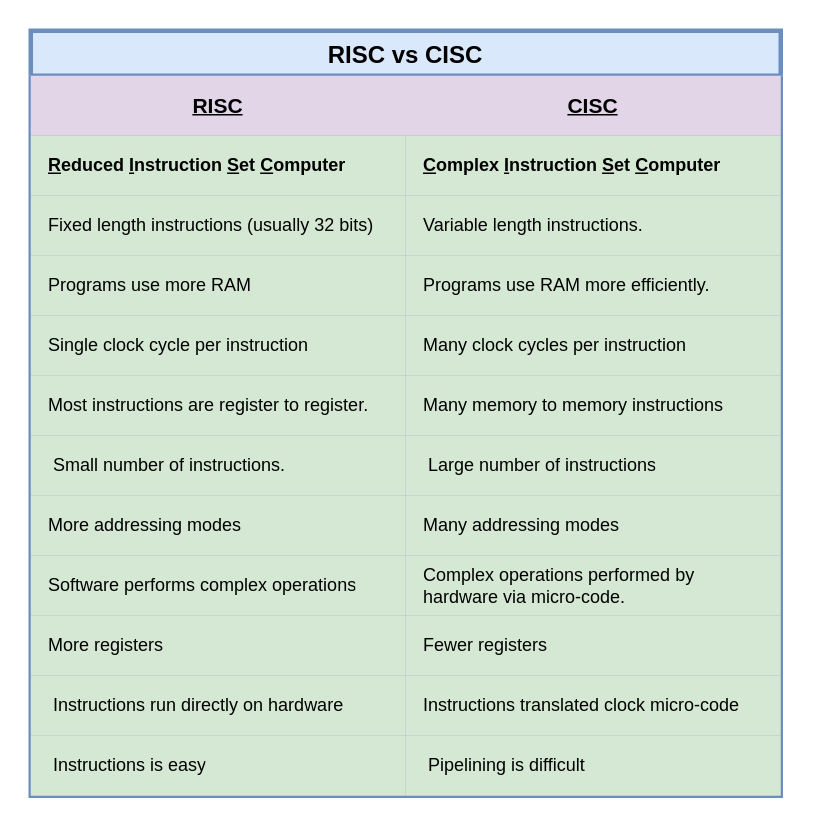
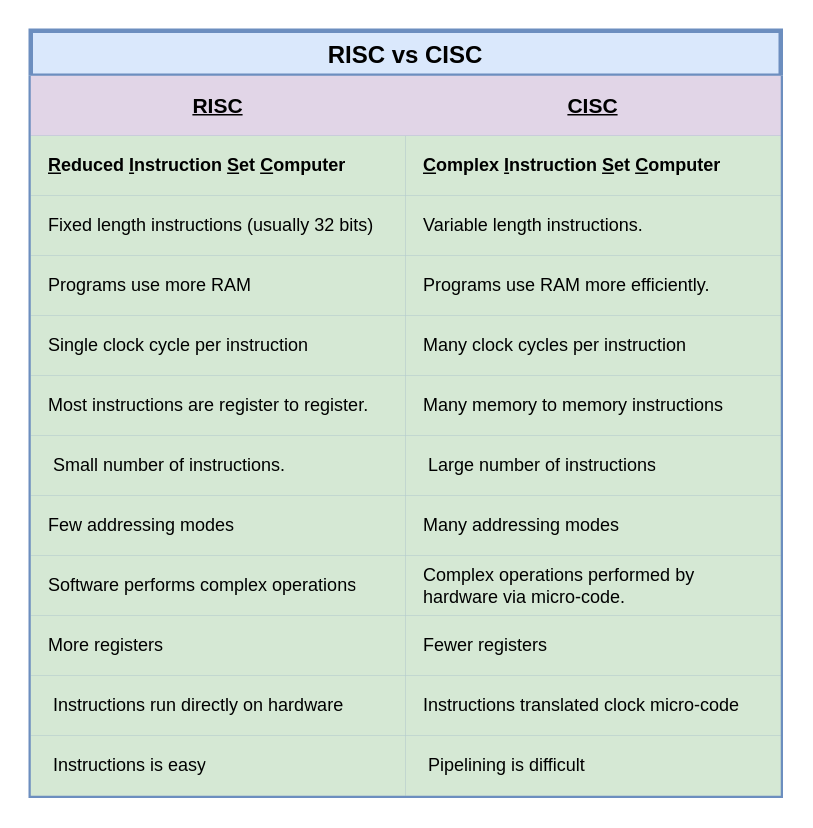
(133, 526) -> (128, 526)
